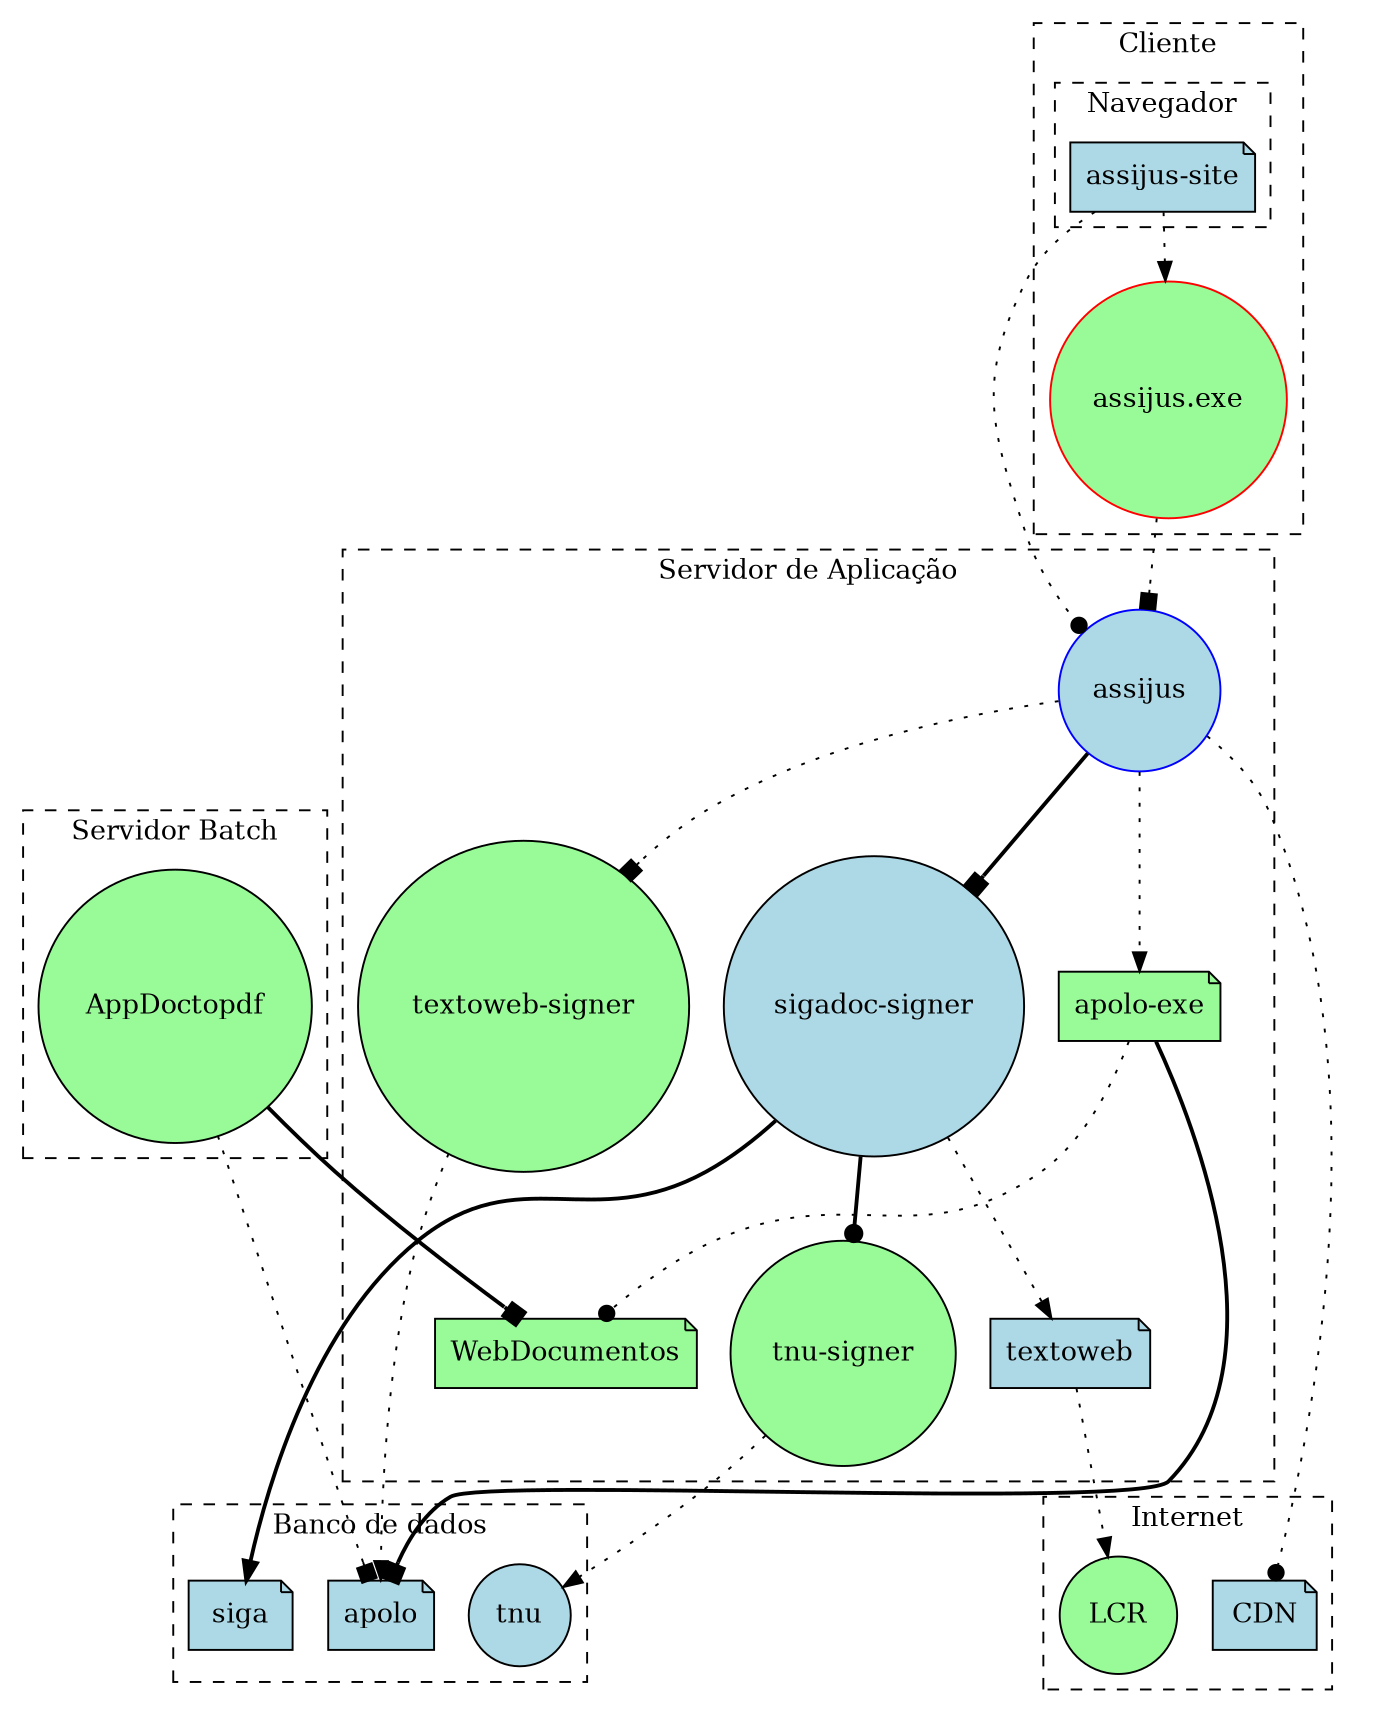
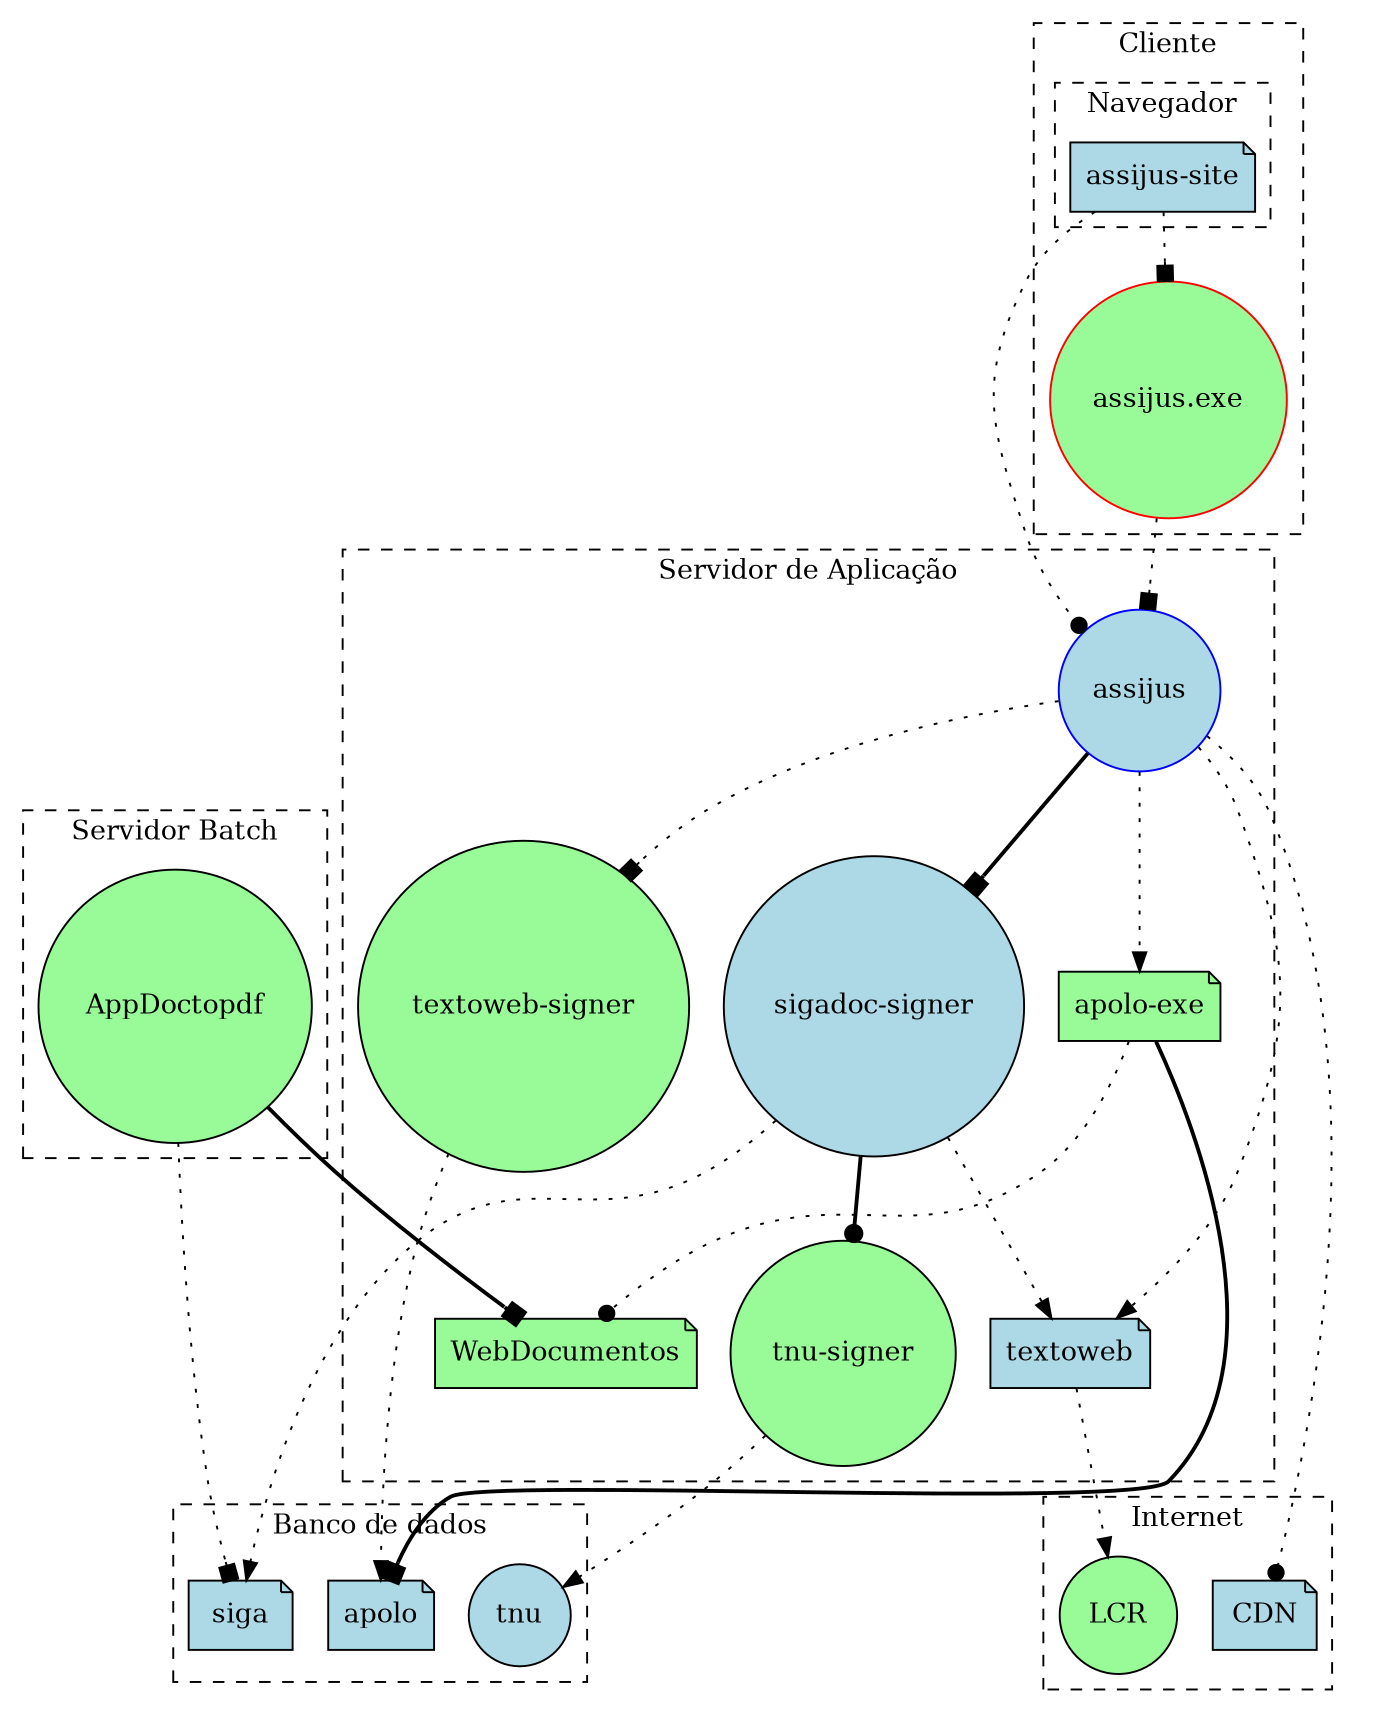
(1164, 239) -> (1164, 239)
none -> (1262, 1100)
(442, 1225) -> (442, 1225)
(290, 1349) -> (192, 1354)
